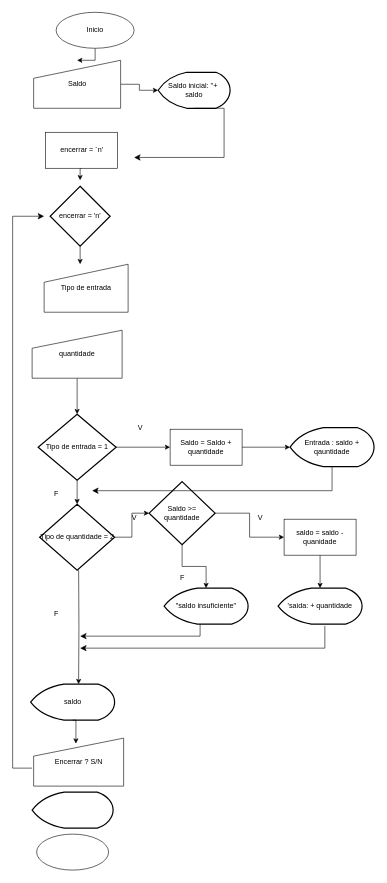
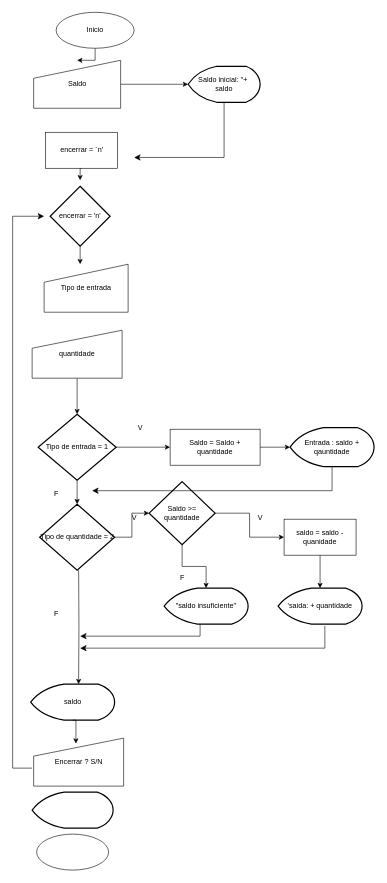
(194, 90) -> (224, 84)
(206, 447) -> (215, 447)
